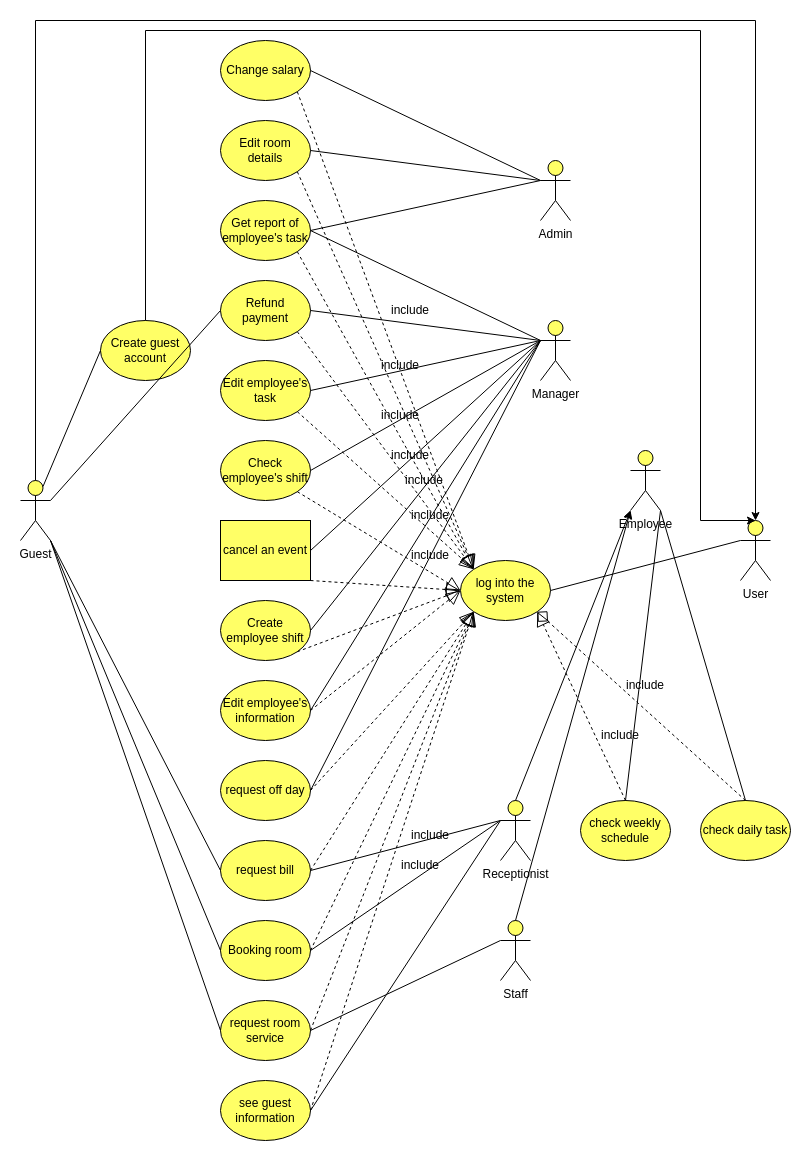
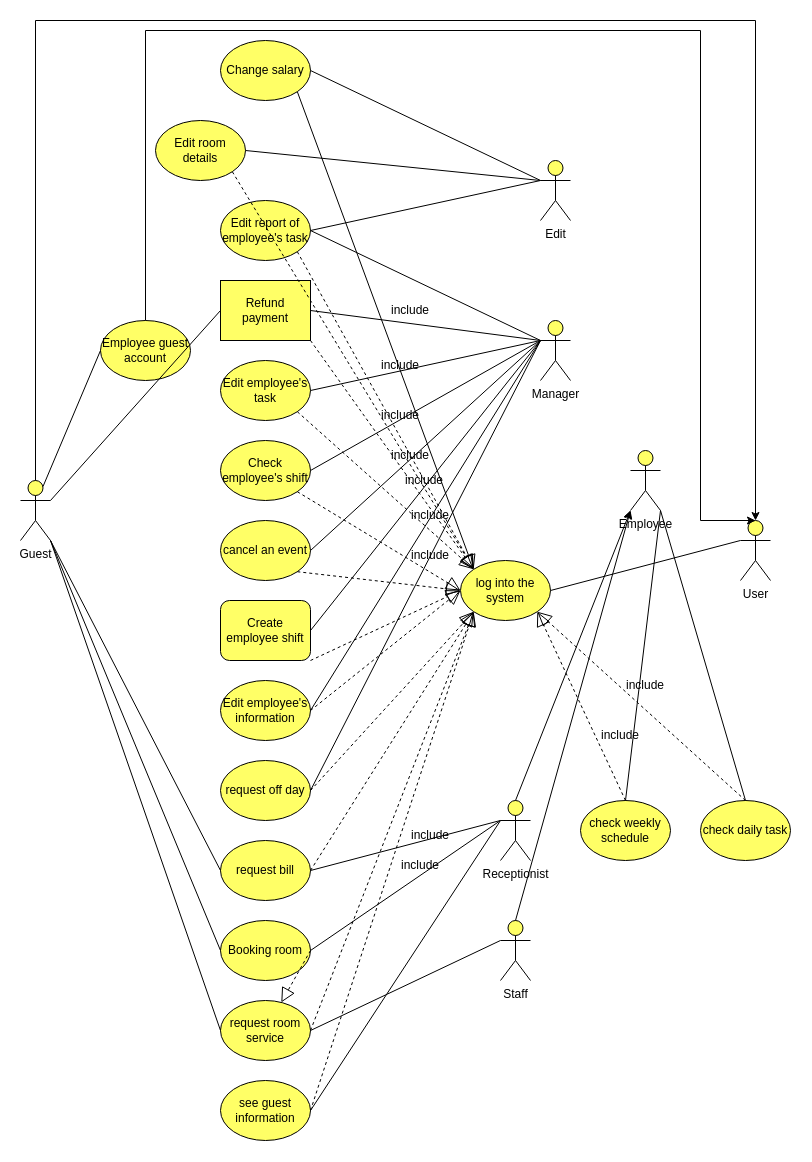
(266, 151) -> (201, 151)
(266, 231) -> (266, 231)
(556, 235) -> (556, 235)
(266, 311) -> (266, 311)
(383, 323) -> (383, 323)
(146, 351) -> (146, 351)
(266, 551) -> (266, 551)
(548, 622) -> (549, 622)
(266, 631) -> (266, 631)
(388, 791) -> (299, 971)
